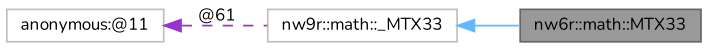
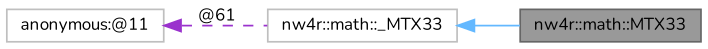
(362, 26) -> (362, 26)
(611, 26) -> (611, 26)
